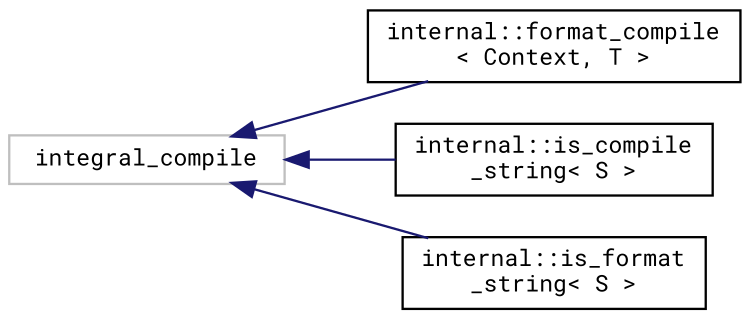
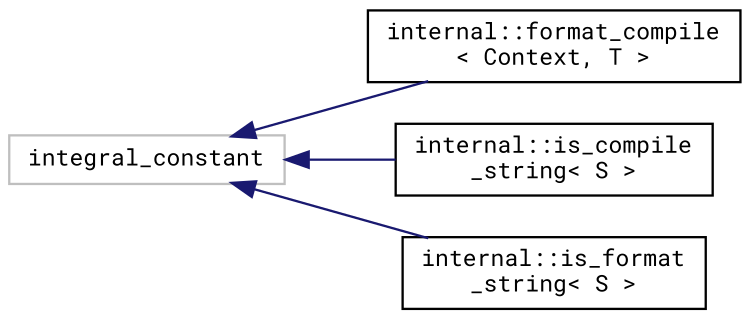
(147, 160) -> (147, 160)
